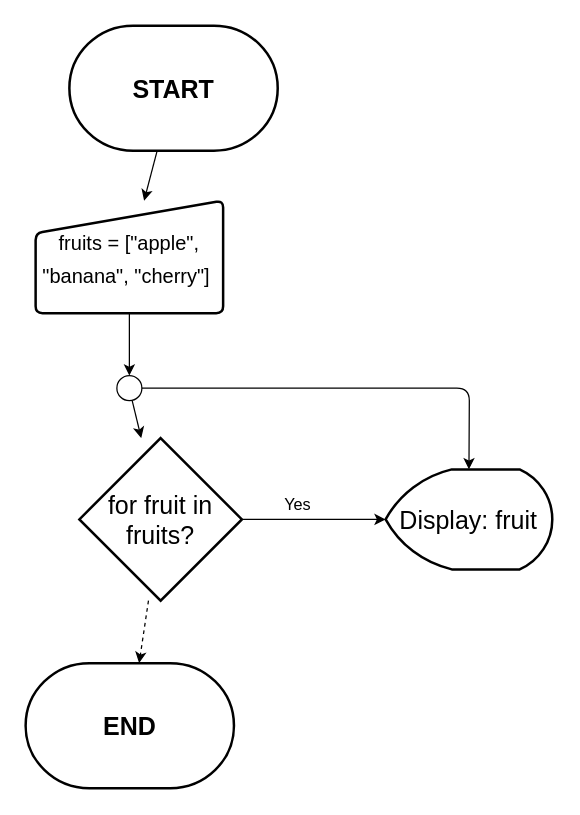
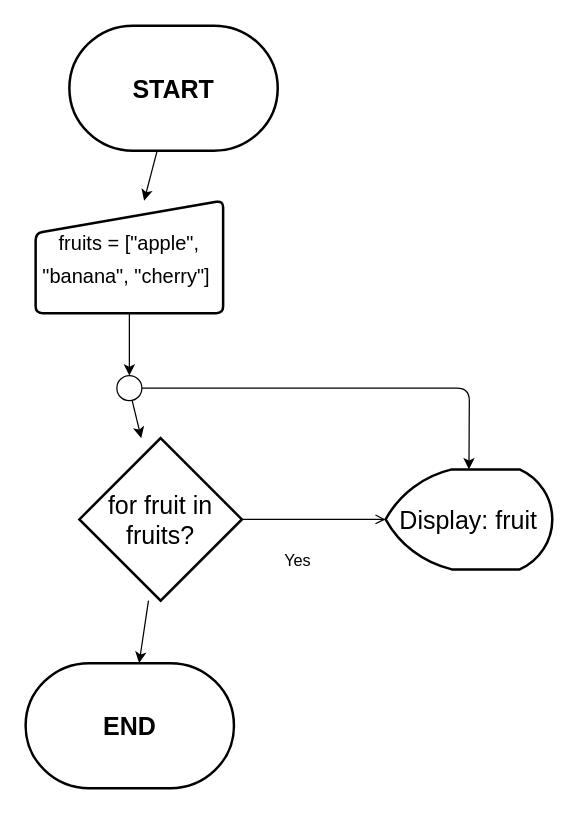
(298, 501) -> (298, 557)
(376, 519) -> (378, 519)
(144, 627) -> (144, 627)
